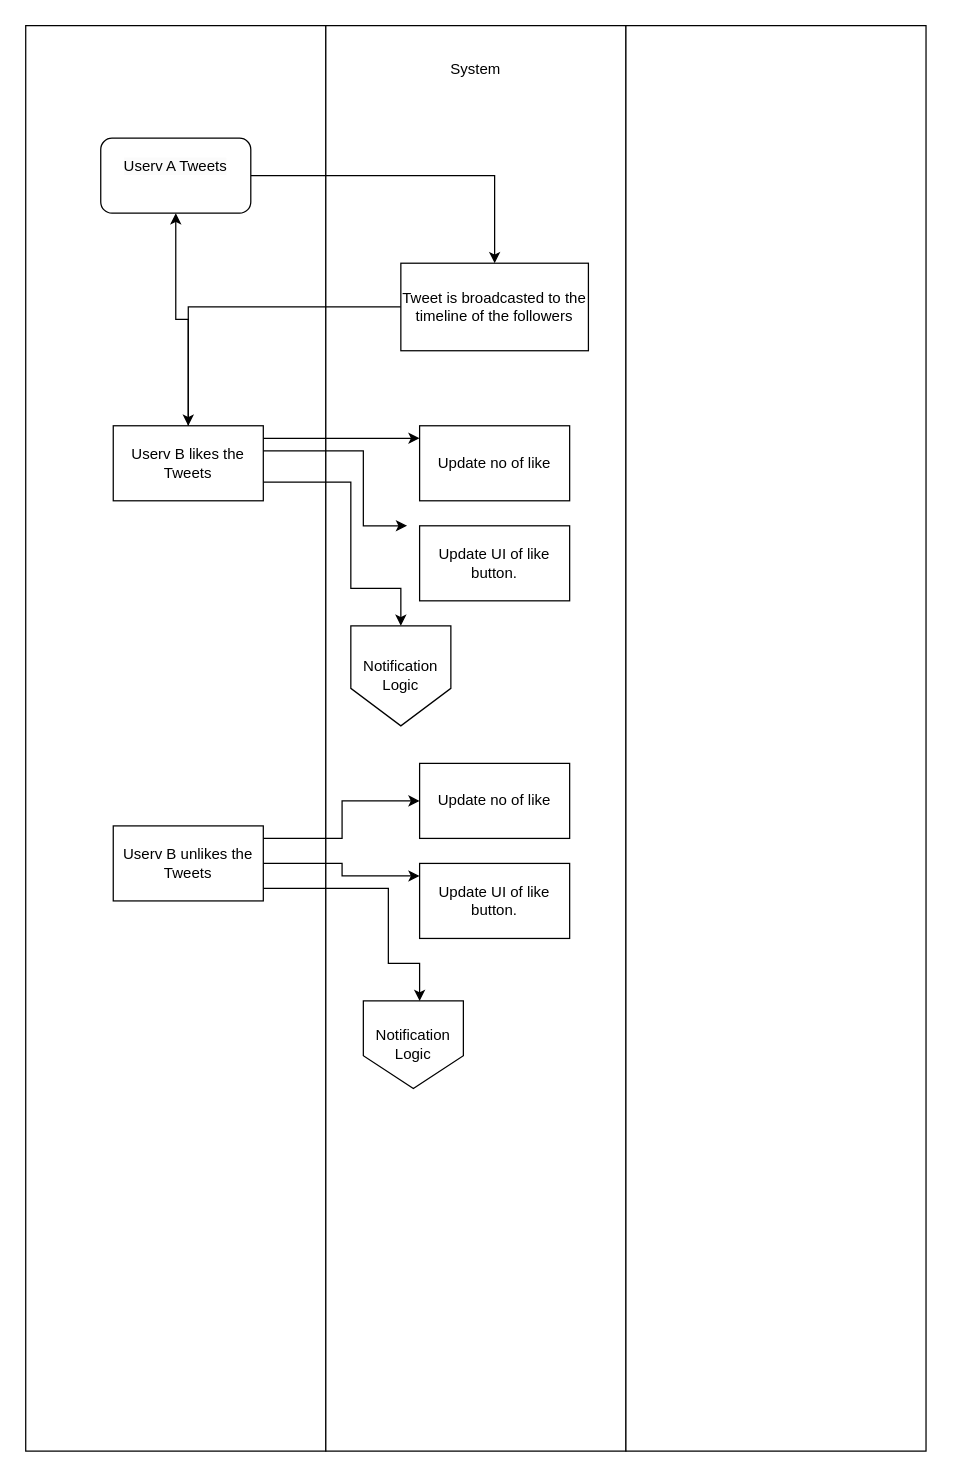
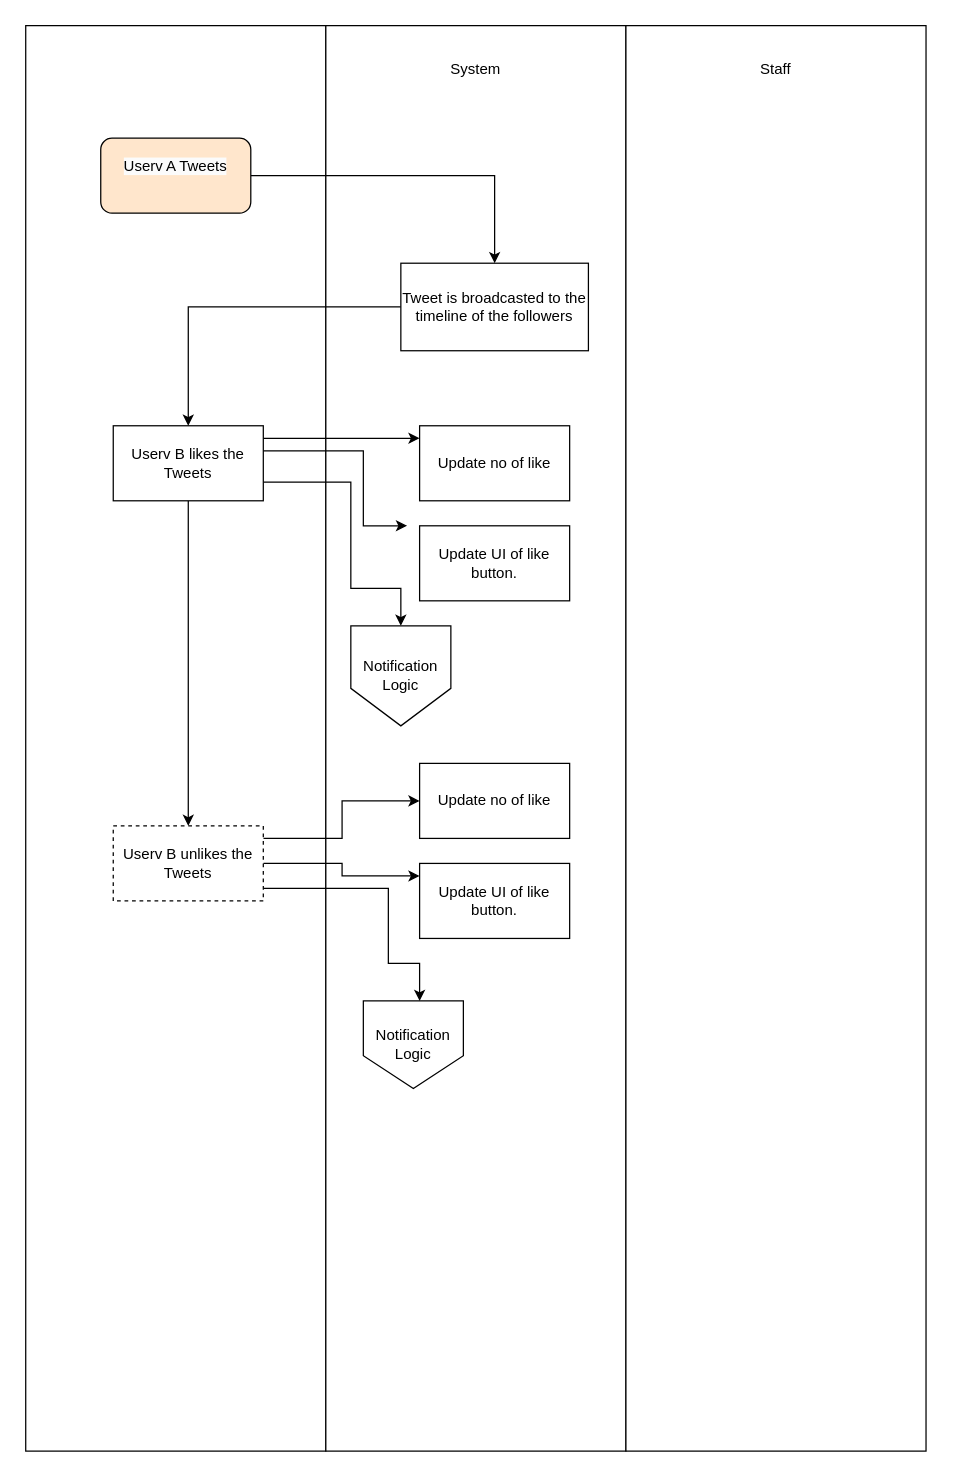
none -> (776, 69)
(176, 176) -> (176, 176)
(176, 275) -> (188, 659)
(188, 863) -> (188, 863)
